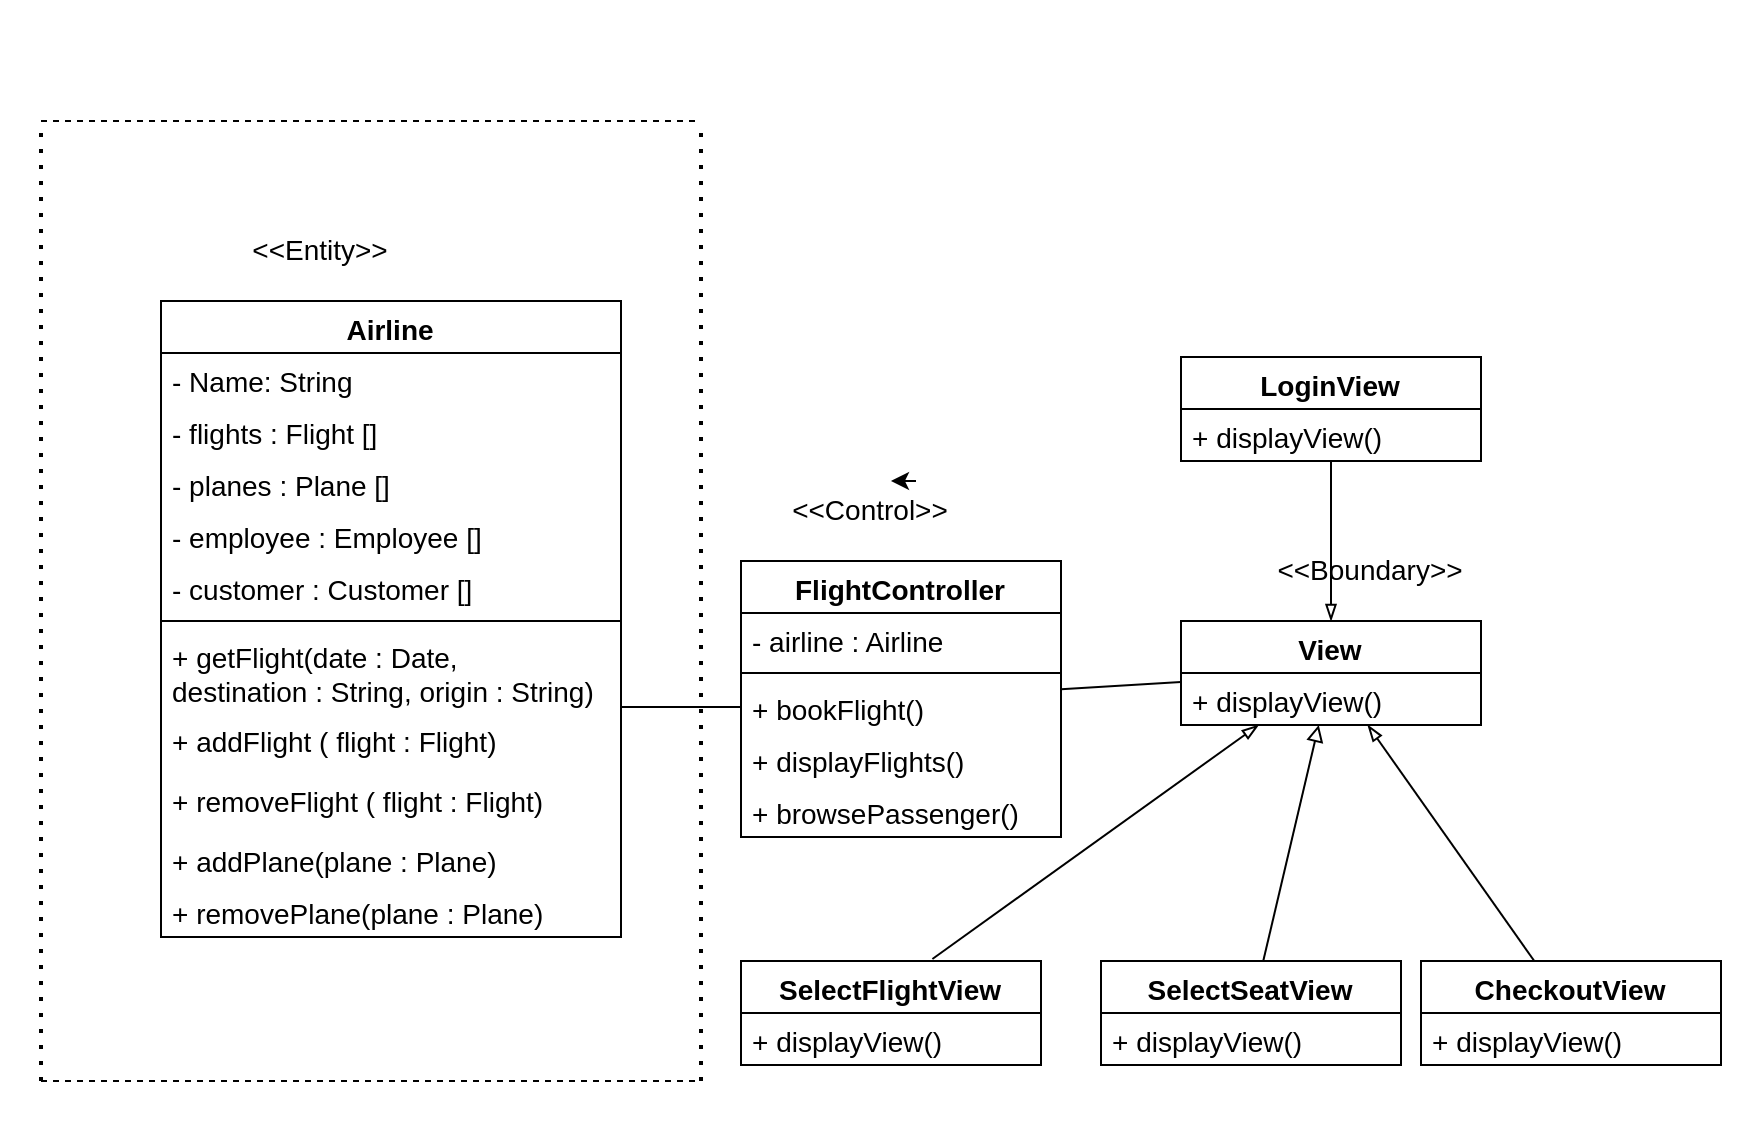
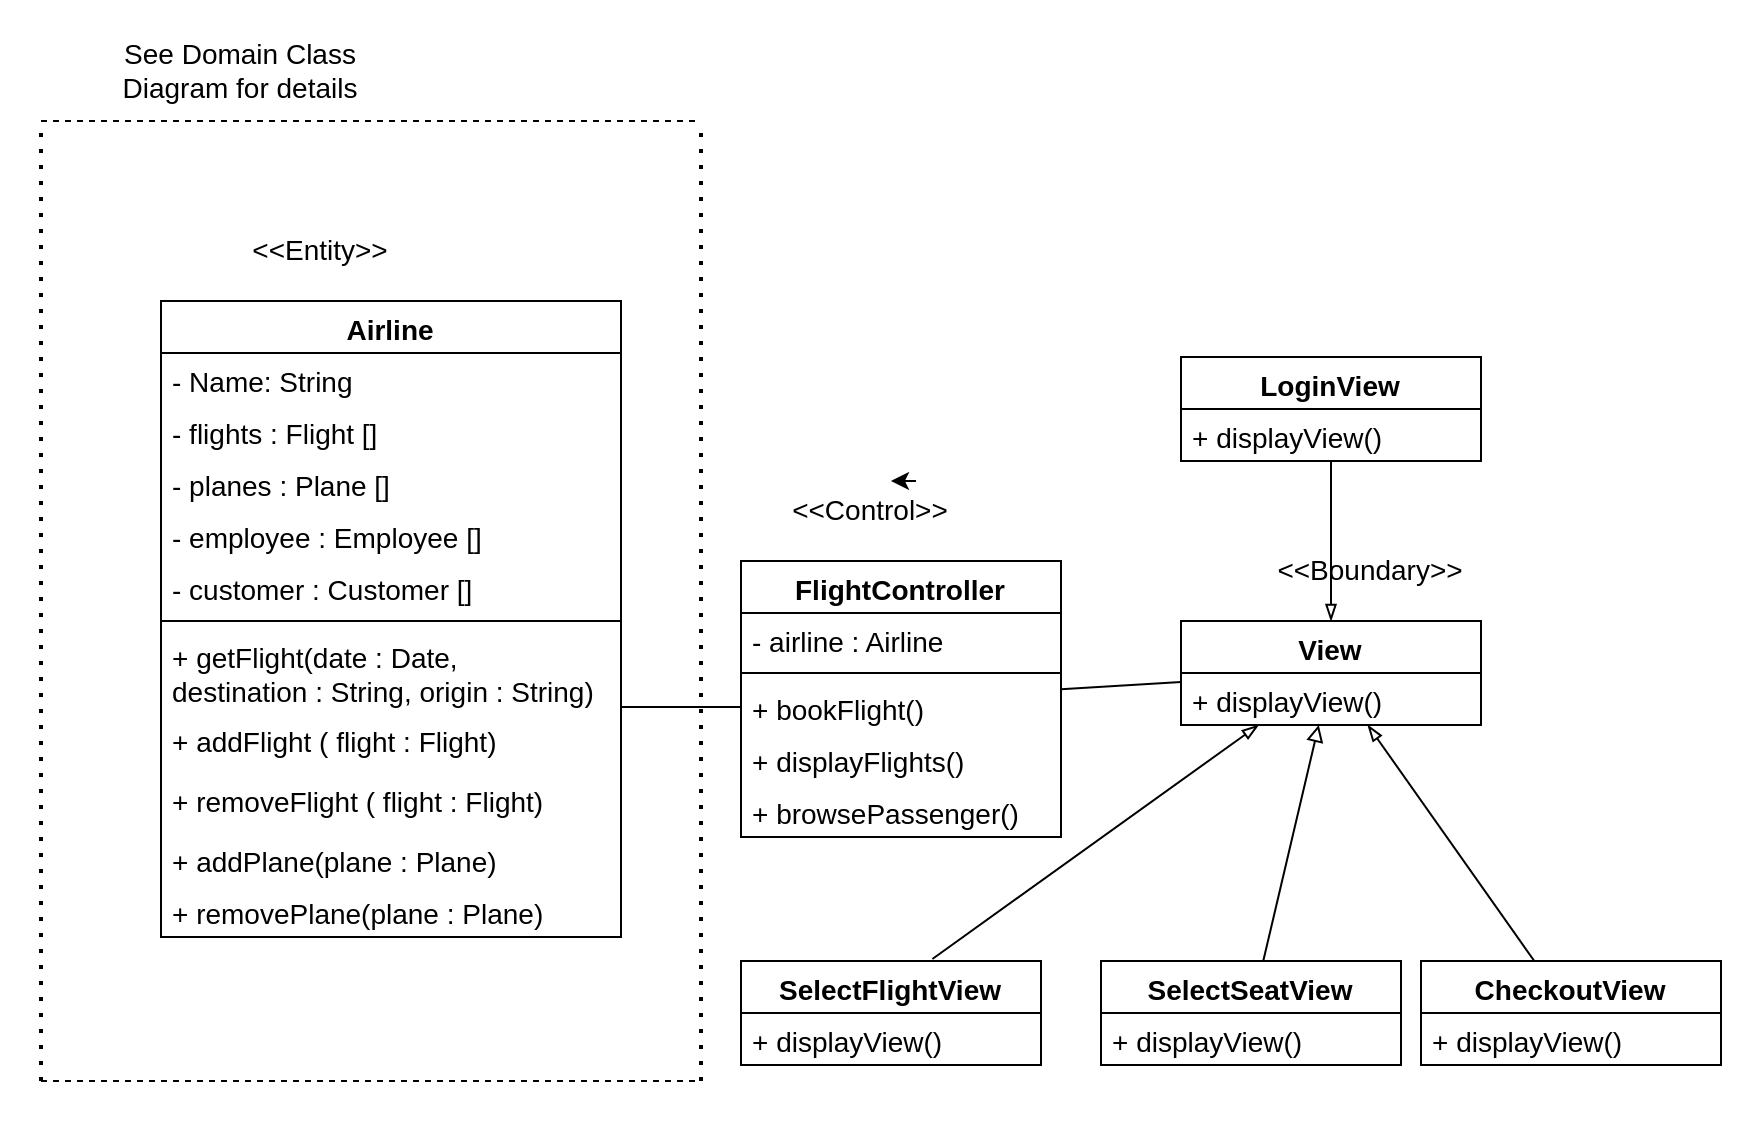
none -> (241, 71)
